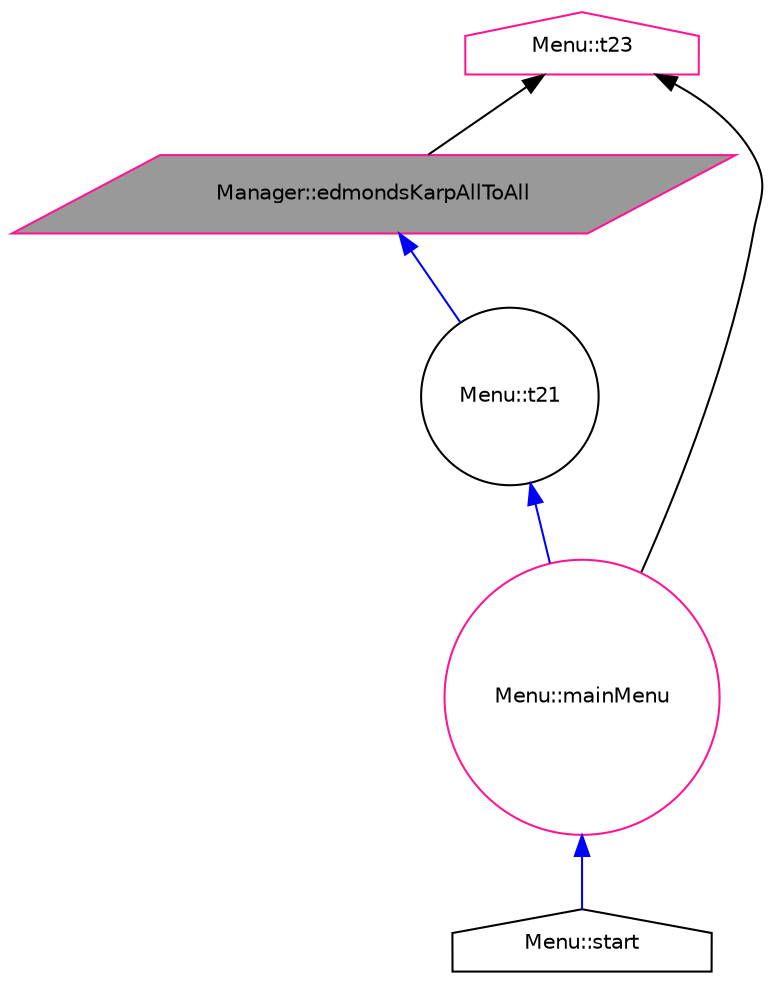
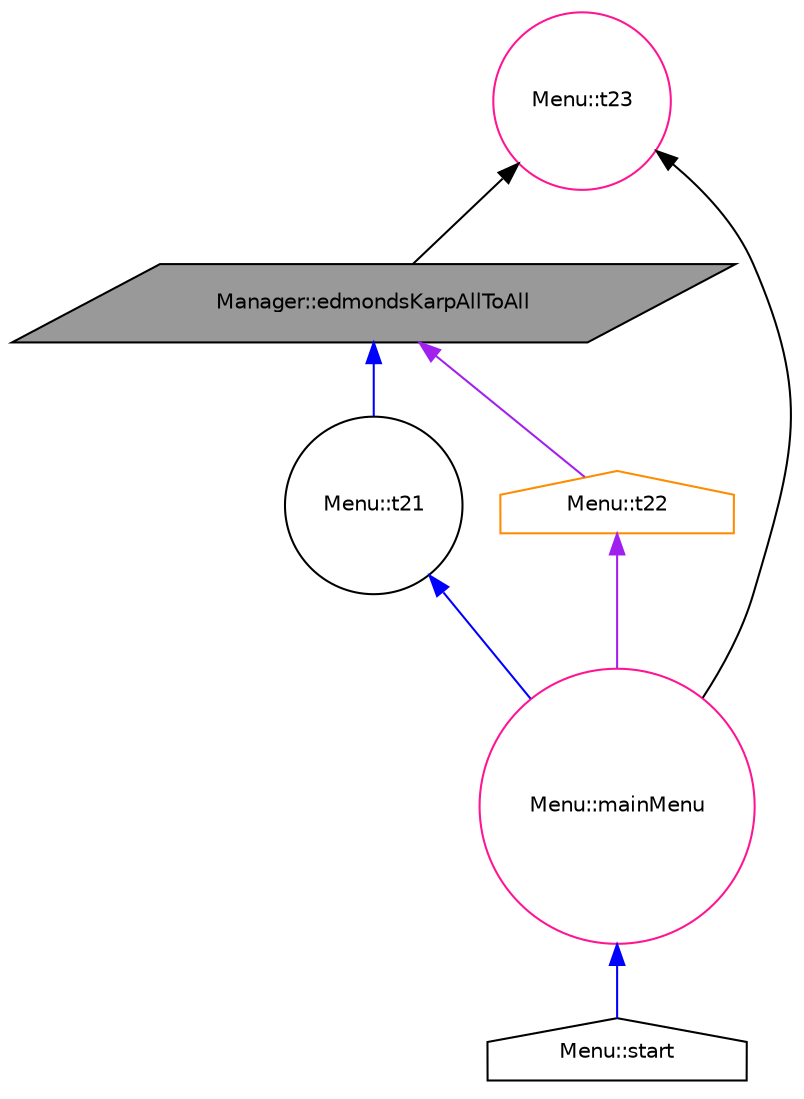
(582, 47) -> (582, 101)
(374, 194) -> (374, 303)
none -> (617, 505)
